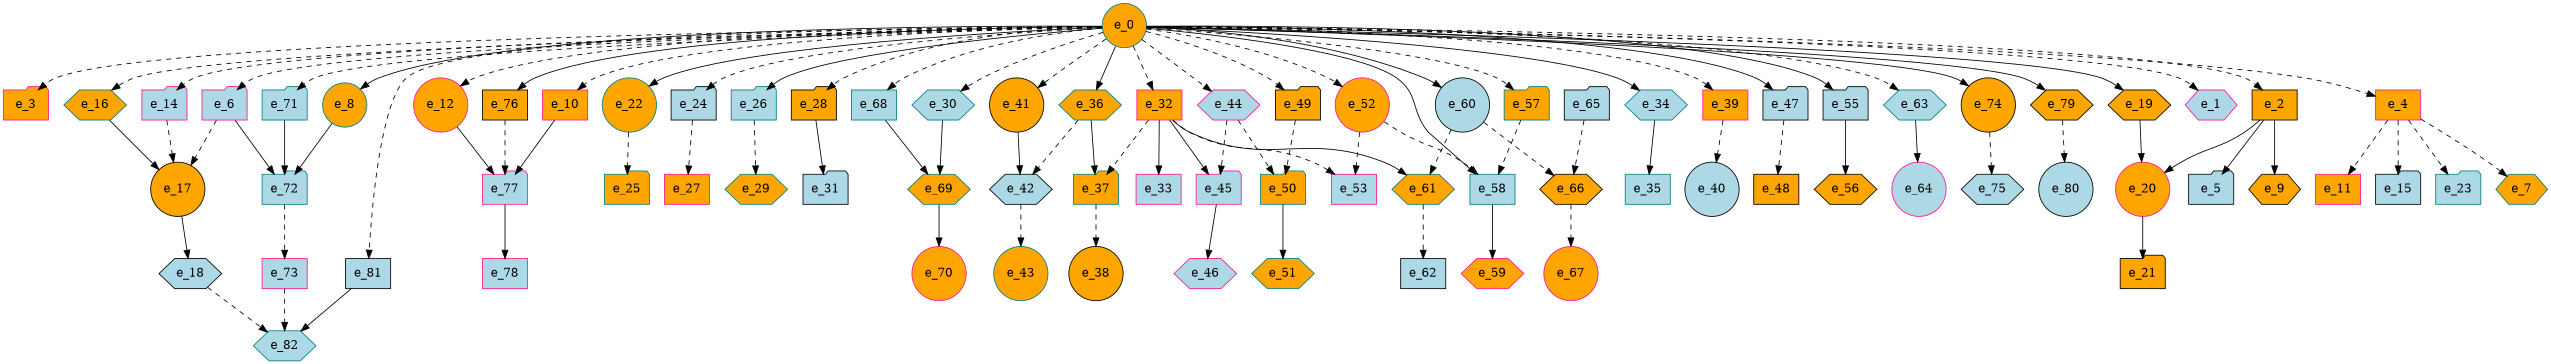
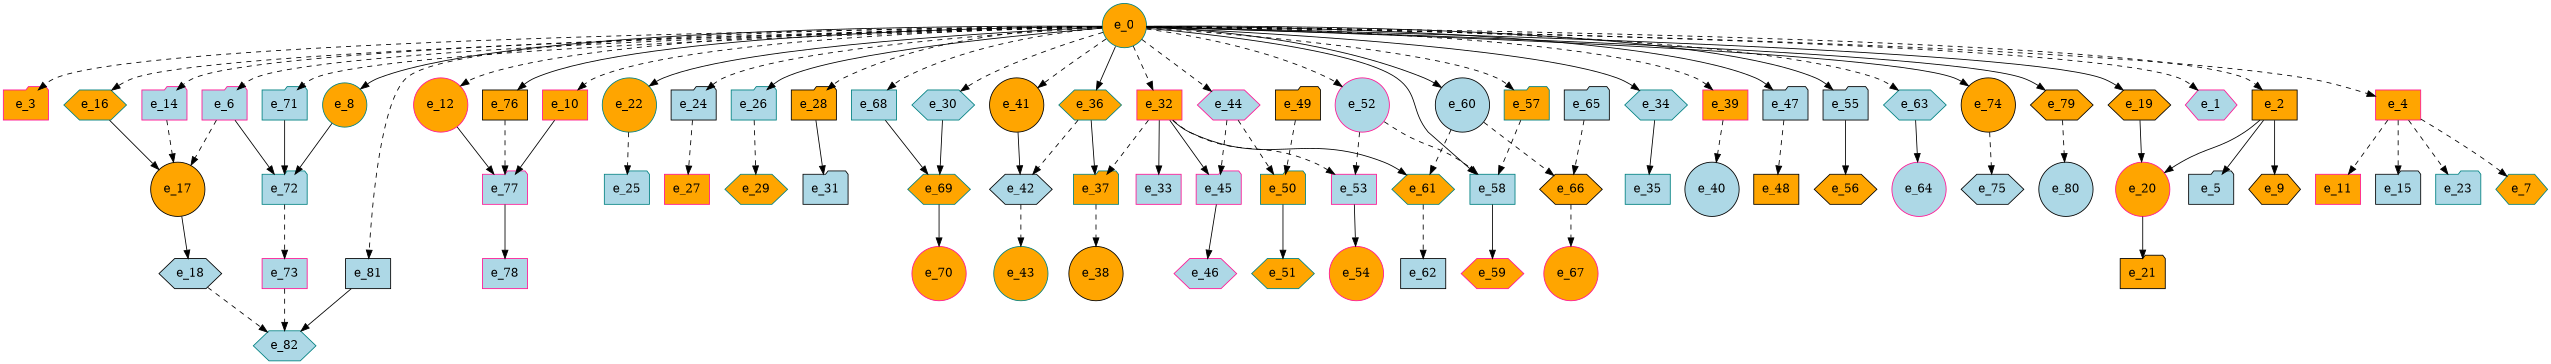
(1214, 53) -> none
(1362, 105) -> (1362, 105)
(627, 189) -> (627, 189)
none -> (1356, 274)
